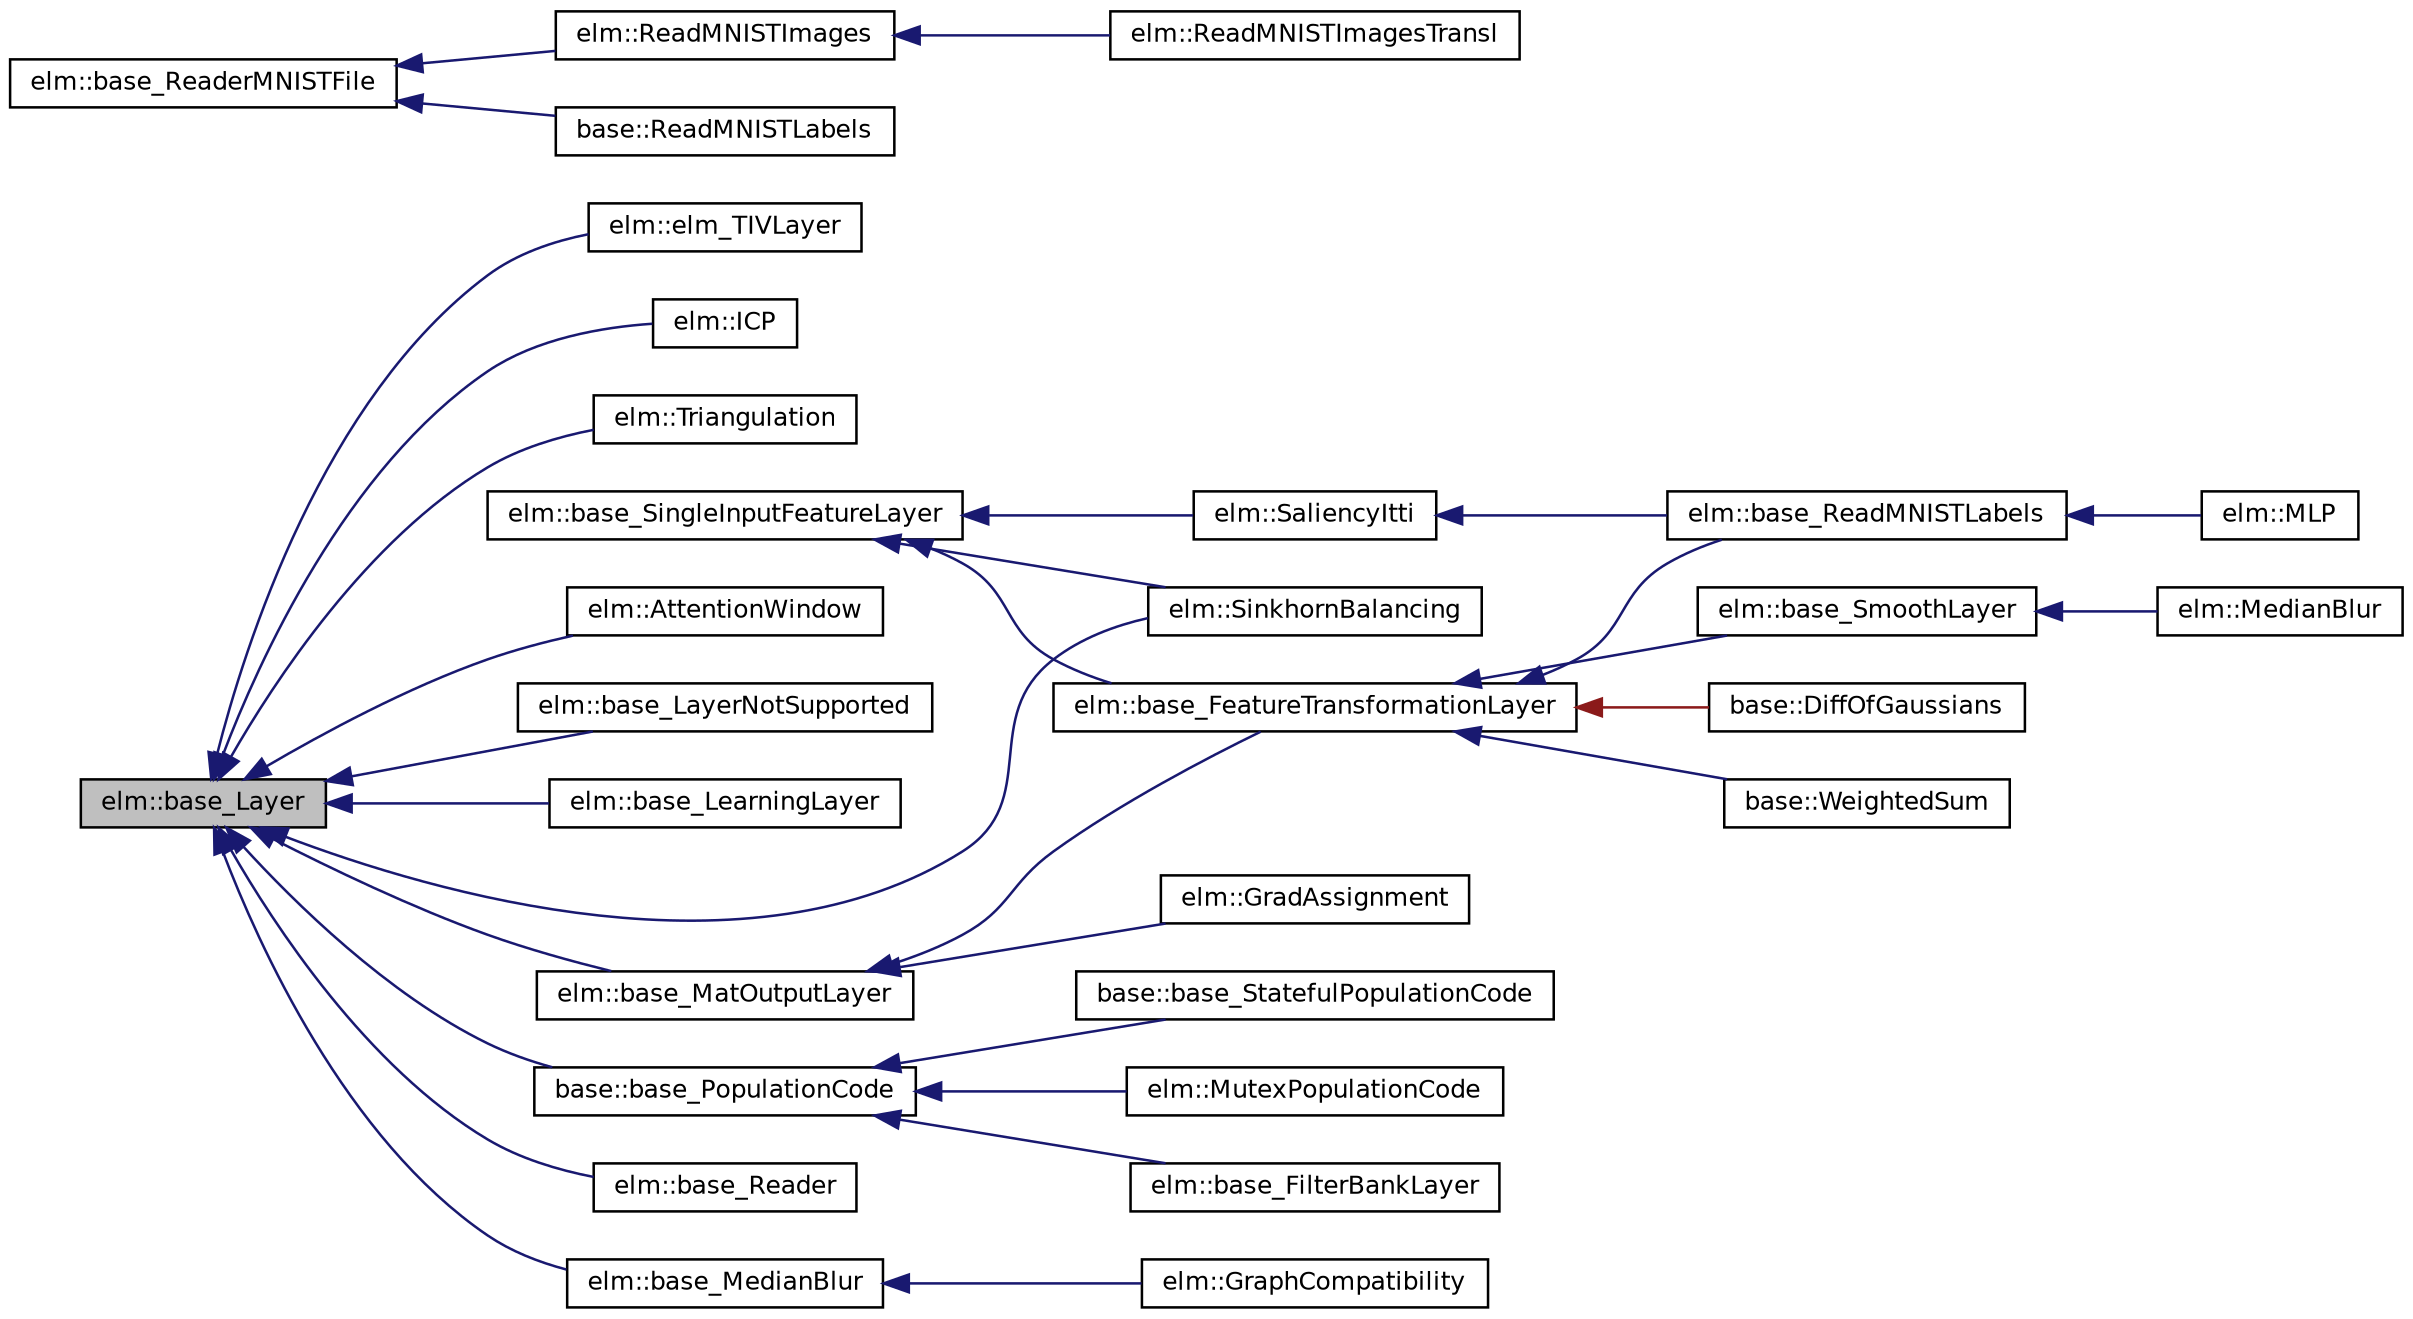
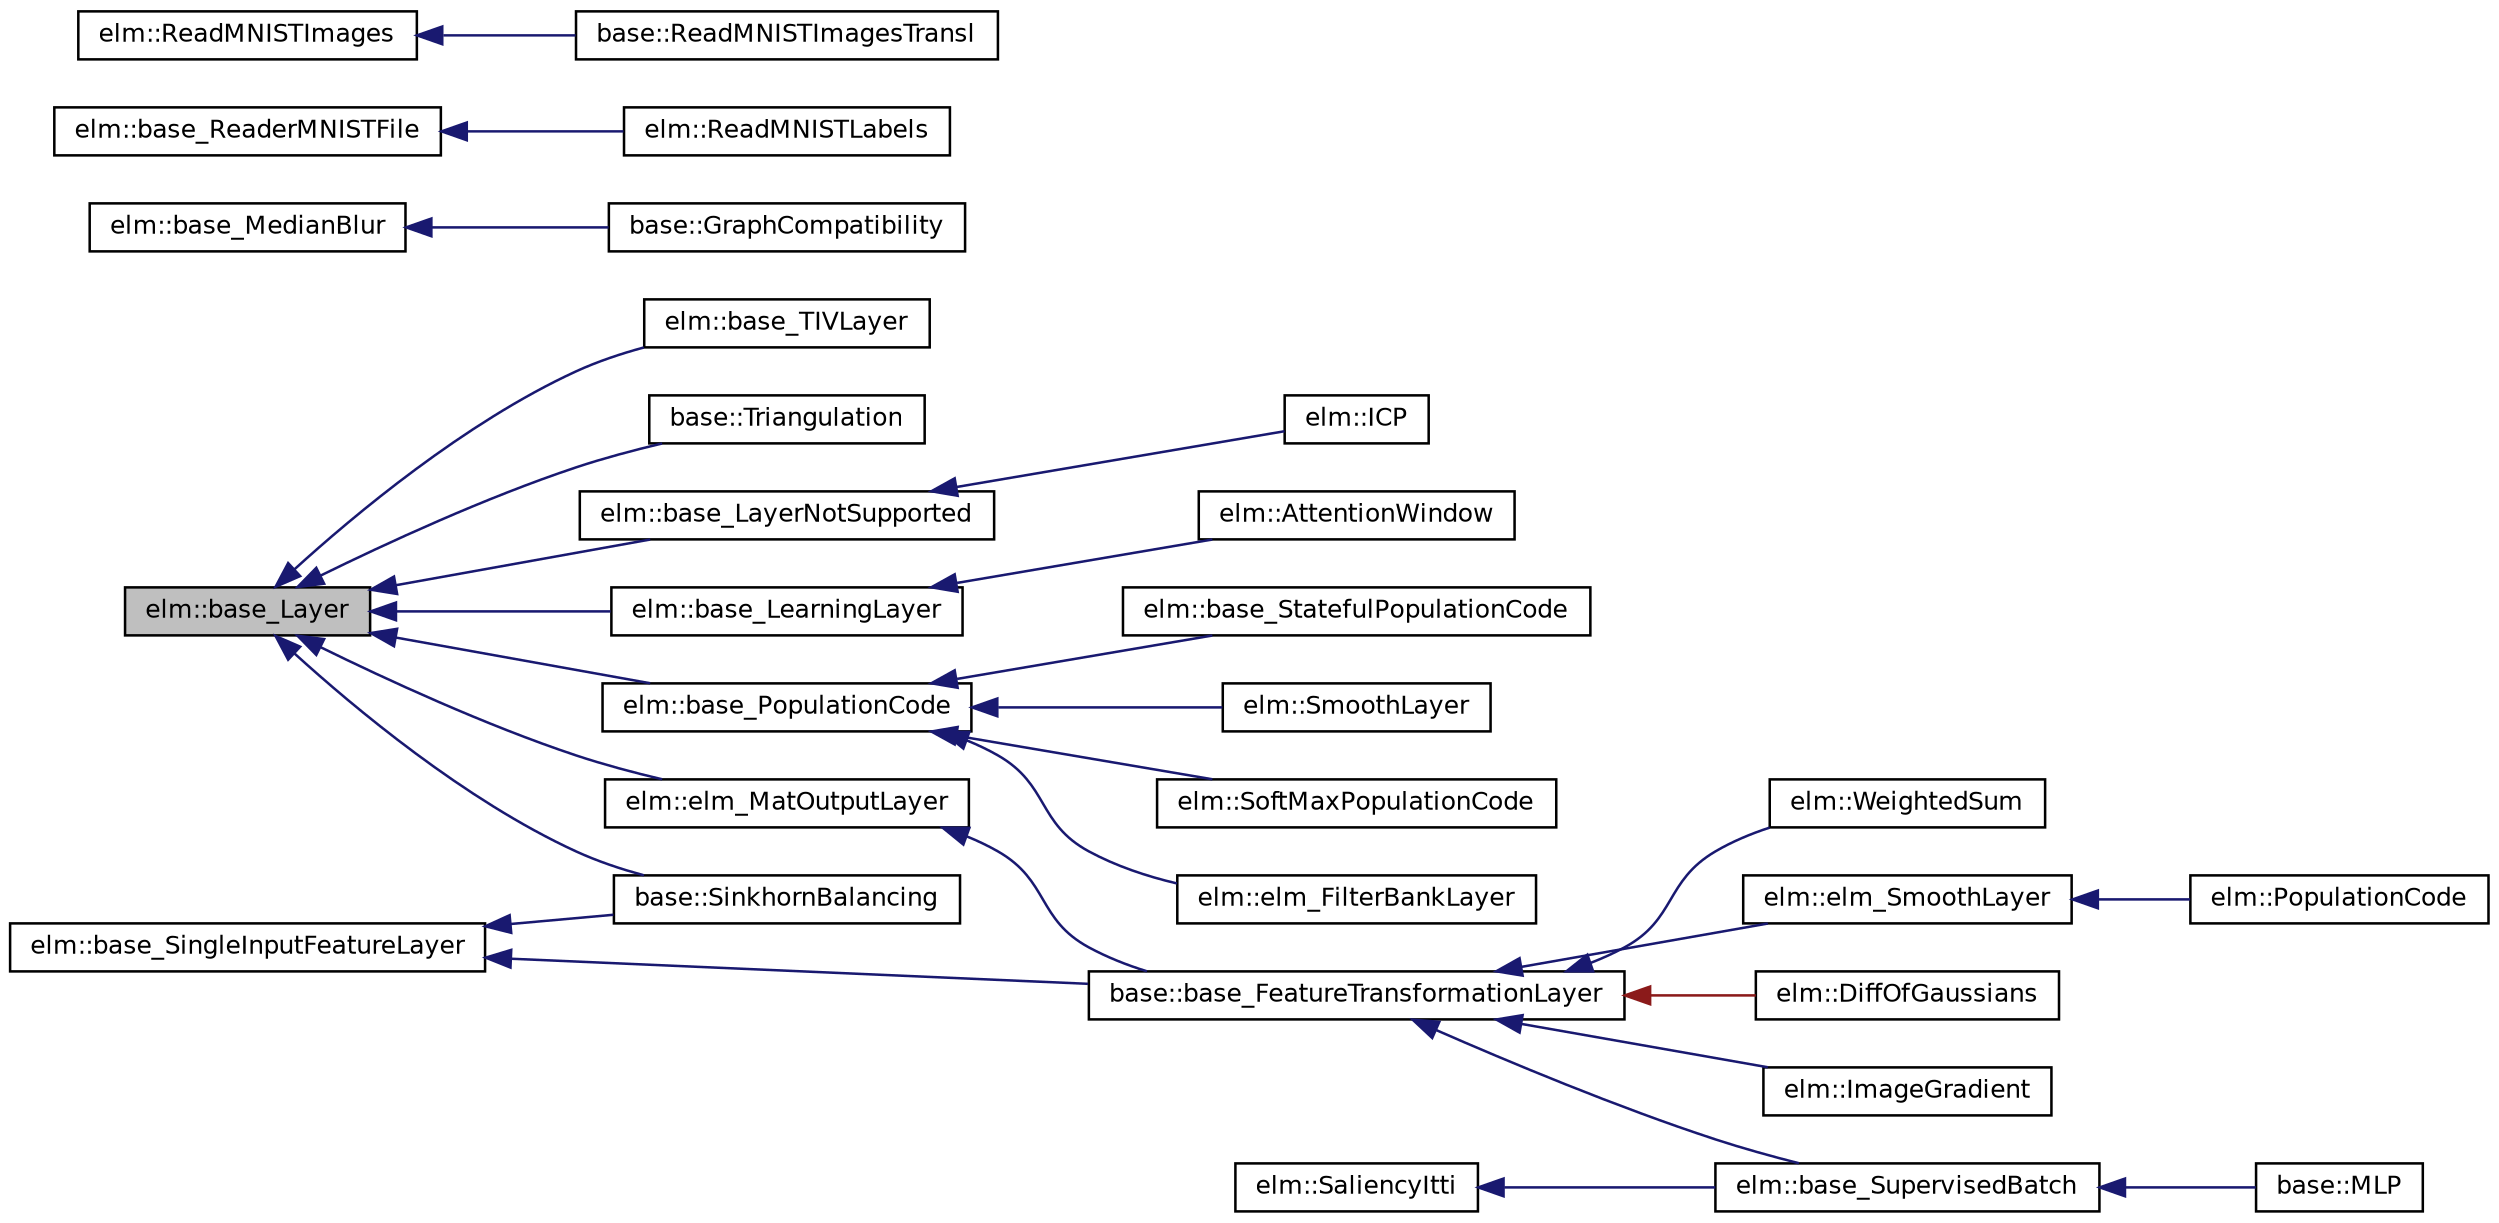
(1315, 35) -> (787, 35)
(489, 57) -> none
(725, 131) -> (787, 131)
(725, 227) -> (787, 323)
(725, 419) -> (787, 419)
(380, 474) -> (1120, 459)
(1091, 515) -> none
(1867, 515) -> (1907, 1187)
(2280, 515) -> (2339, 1187)
(1315, 611) -> (787, 899)
(1867, 611) -> (1907, 899)
(2280, 611) -> (2339, 899)
(415, 689) -> (1085, 561)
(1315, 707) -> (1357, 995)
(1867, 707) -> (1907, 995)
none -> (1357, 803)
(1867, 803) -> (1907, 803)
(1315, 899) -> none
(725, 995) -> (787, 803)
(1315, 995) -> (1357, 611)
(725, 1091) -> (787, 707)
(1315, 1091) -> (1357, 707)
none -> (1907, 1091)
(353, 1099) -> none
(725, 1187) -> none
(1315, 1187) -> (1357, 899)
(1315, 1283) -> (787, 227)
